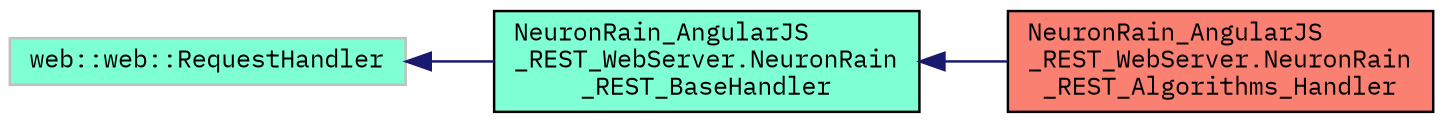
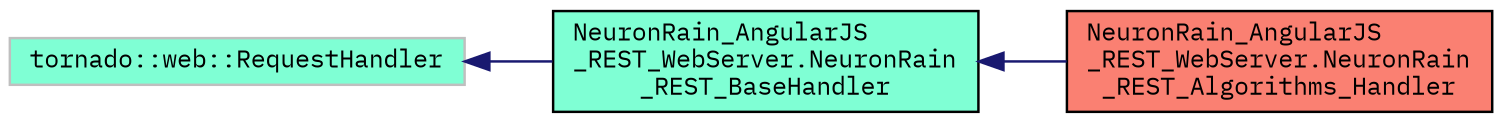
(208, 61) -> (237, 61)
